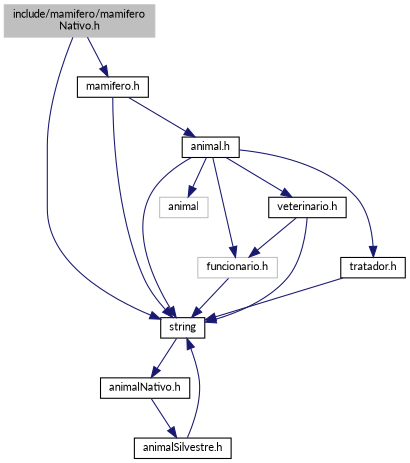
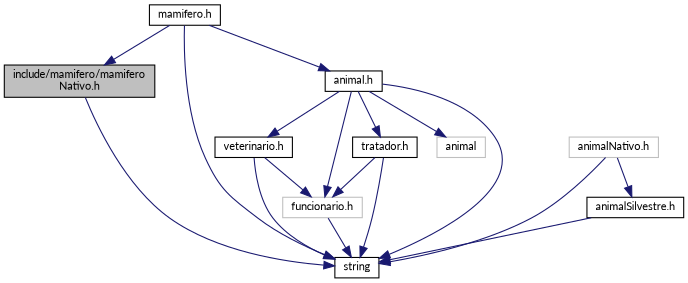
(80, 21) -> (80, 81)
(95, 52) -> (142, 42)
none -> (358, 174)
(167, 354) -> (513, 227)
(145, 388) -> (614, 147)
